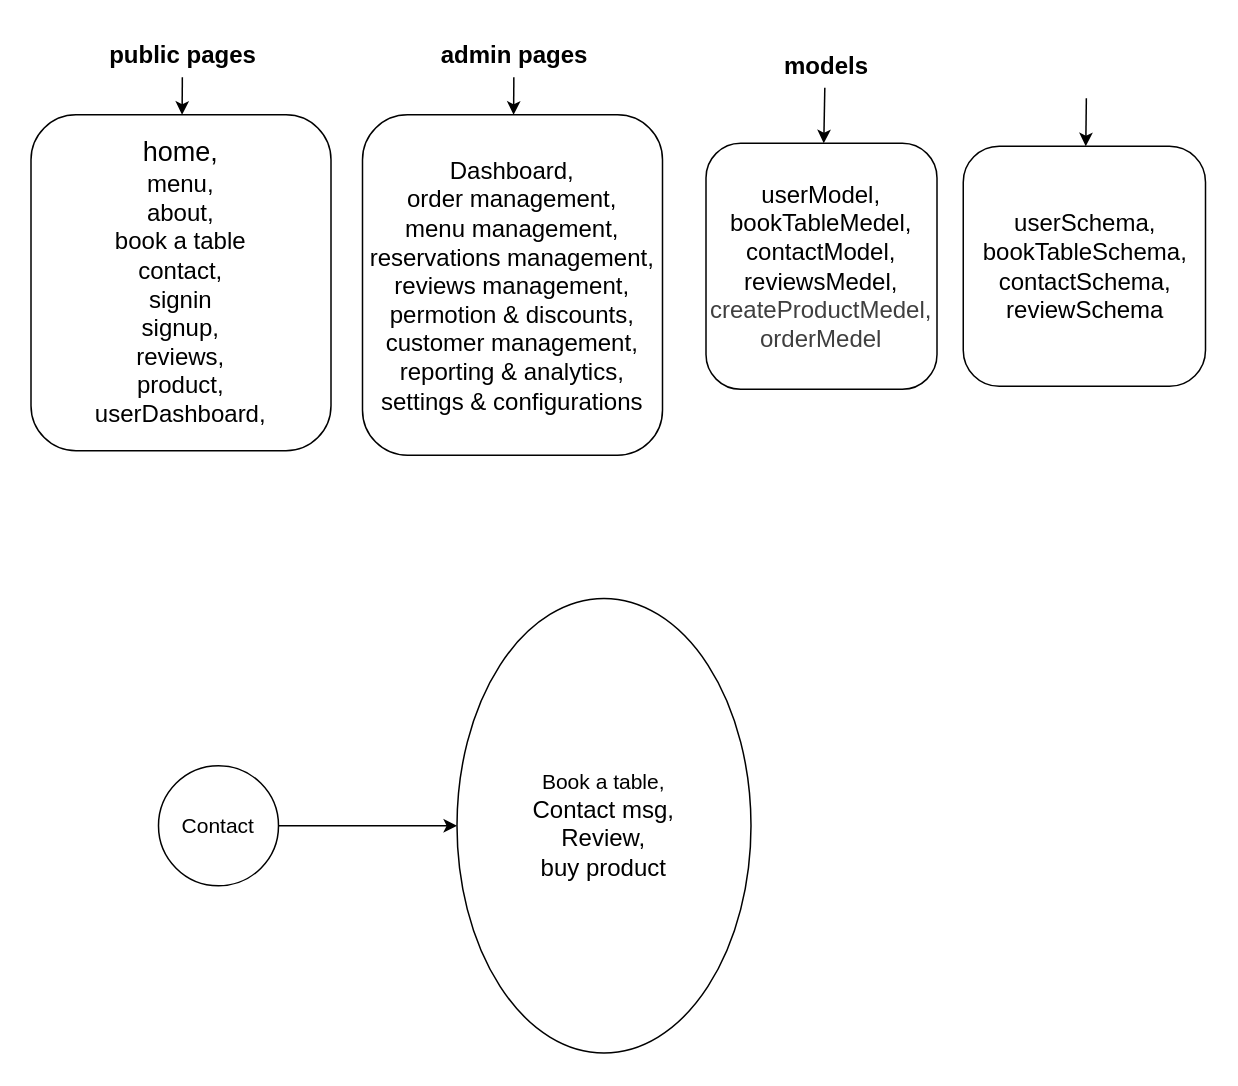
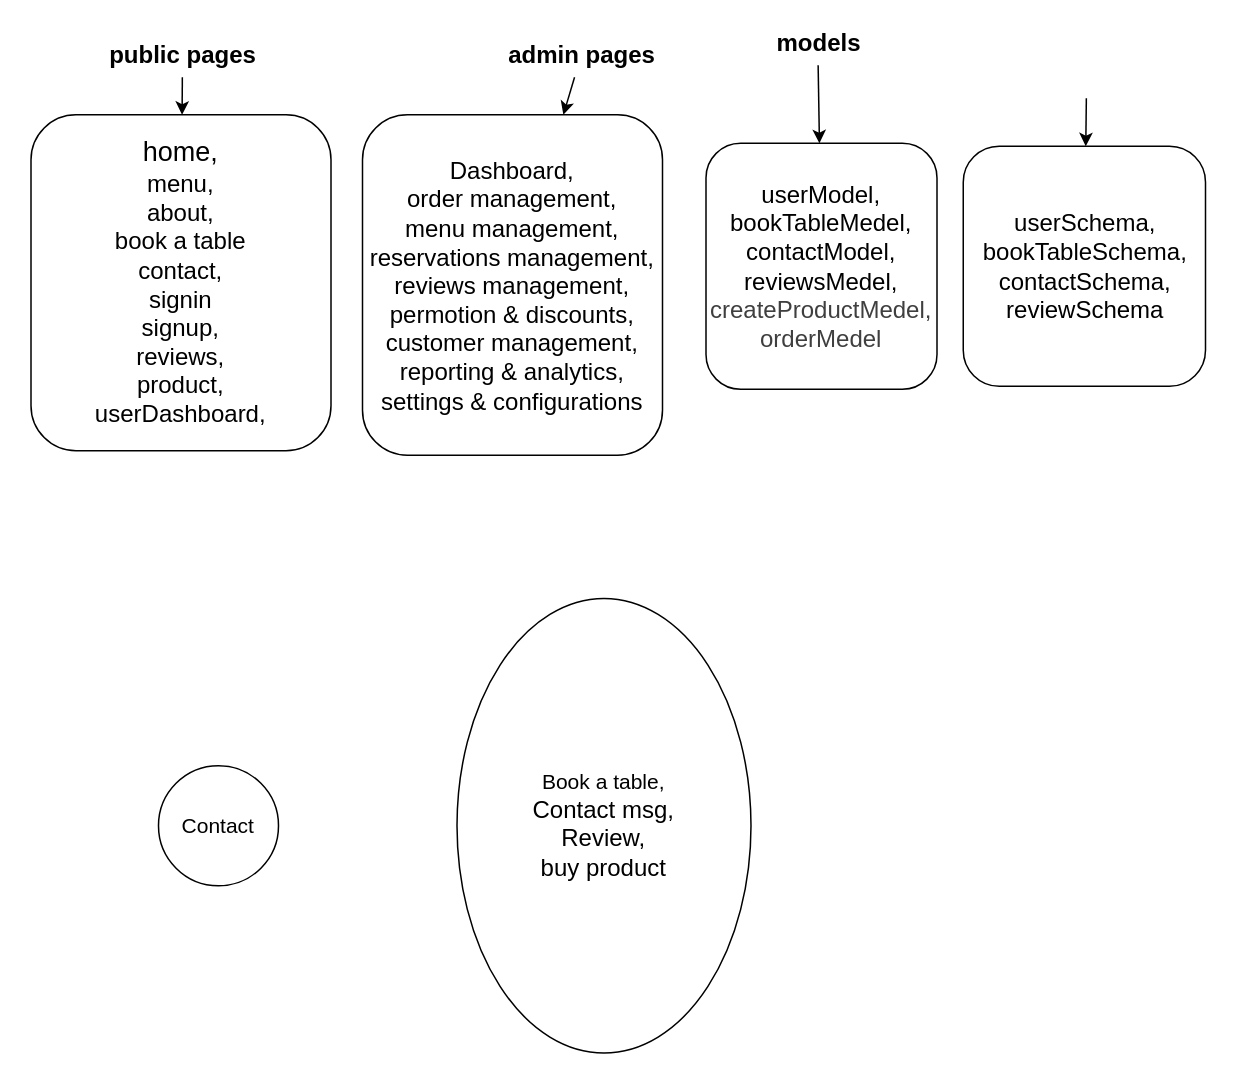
(514, 54) -> (581, 54)
(825, 65) -> (818, 42)
(363, 826) -> none
